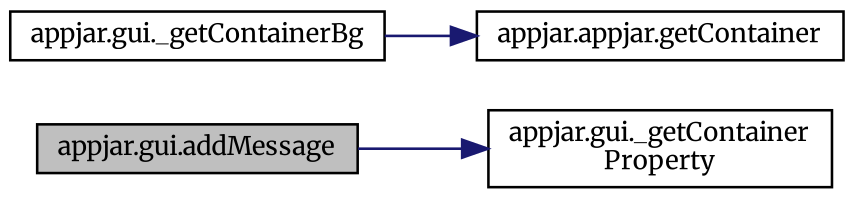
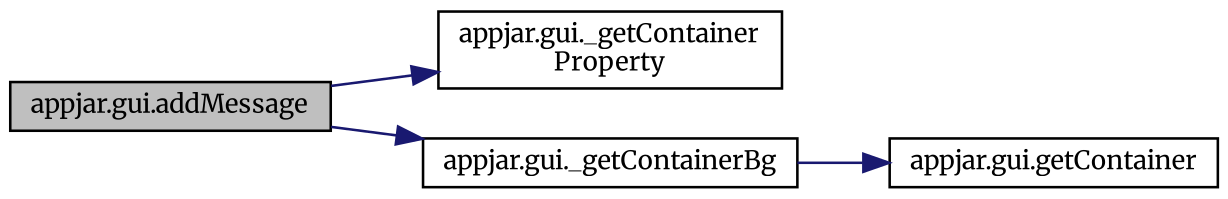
(660, 36) -> (1054, 163)
none -> (364, 131)
